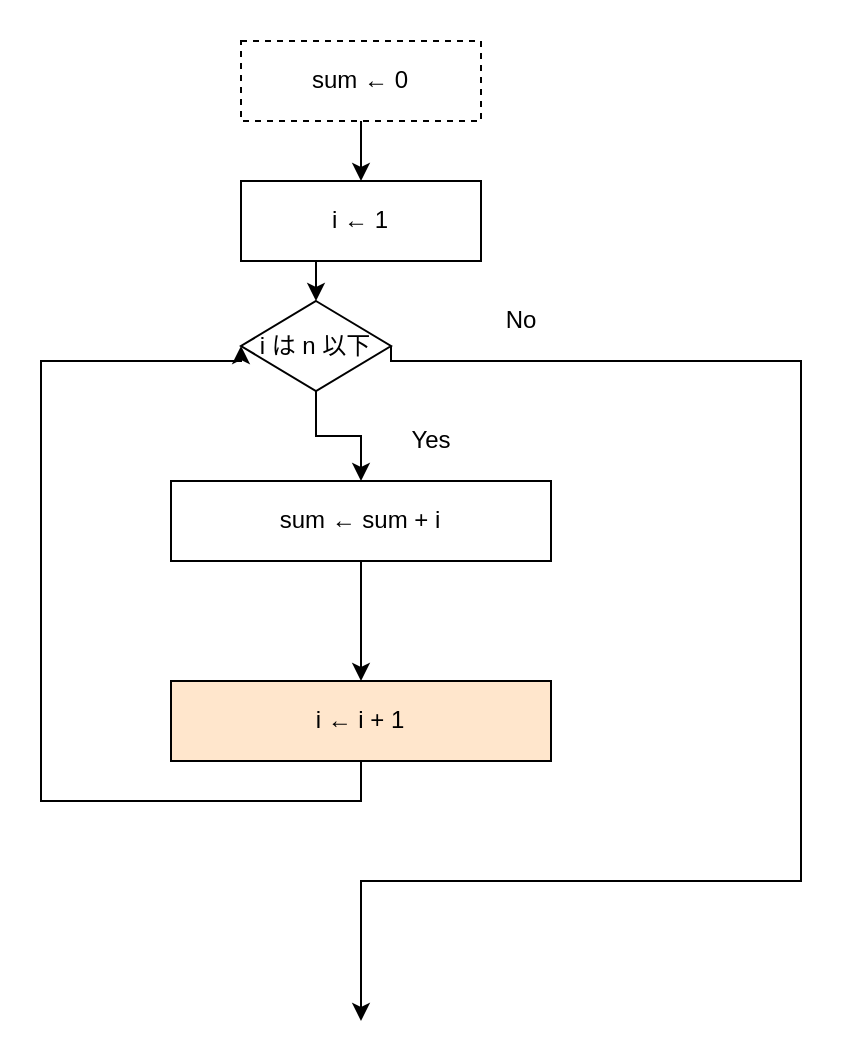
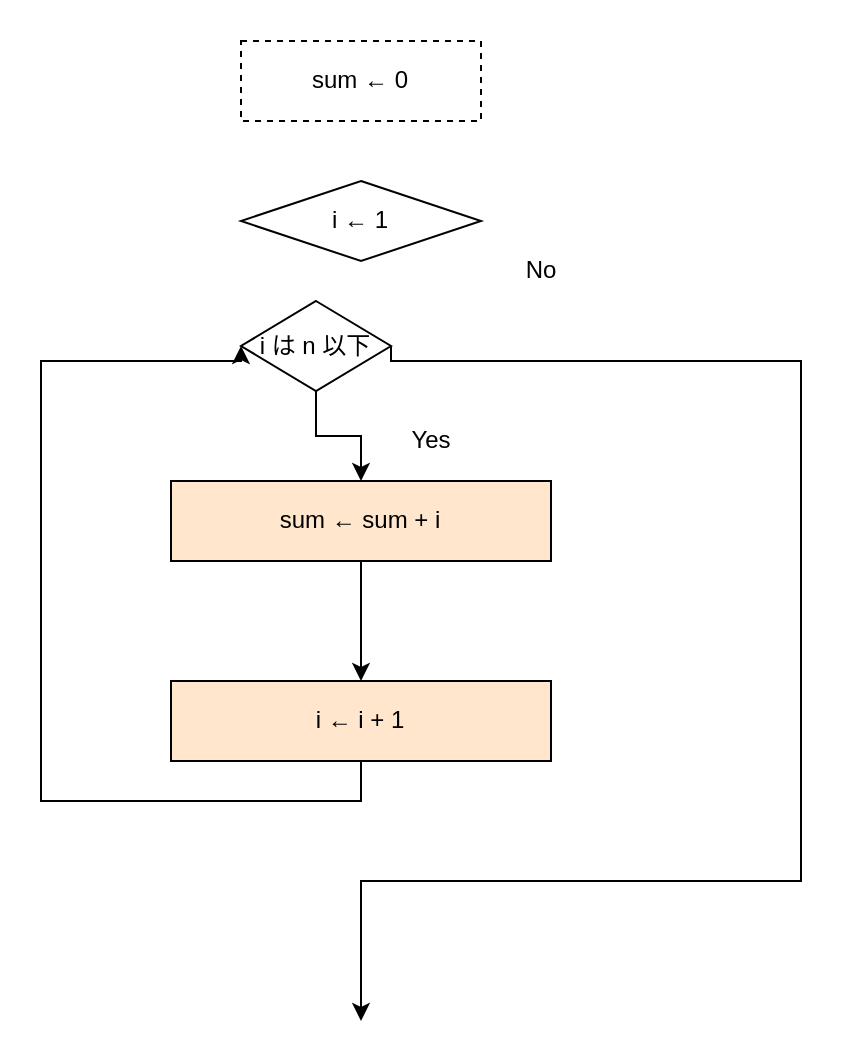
(361, 144) -> none
(361, 221) -> (361, 221)
(325, 261) -> none
(521, 321) -> (541, 271)
(361, 521) -> (361, 521)
